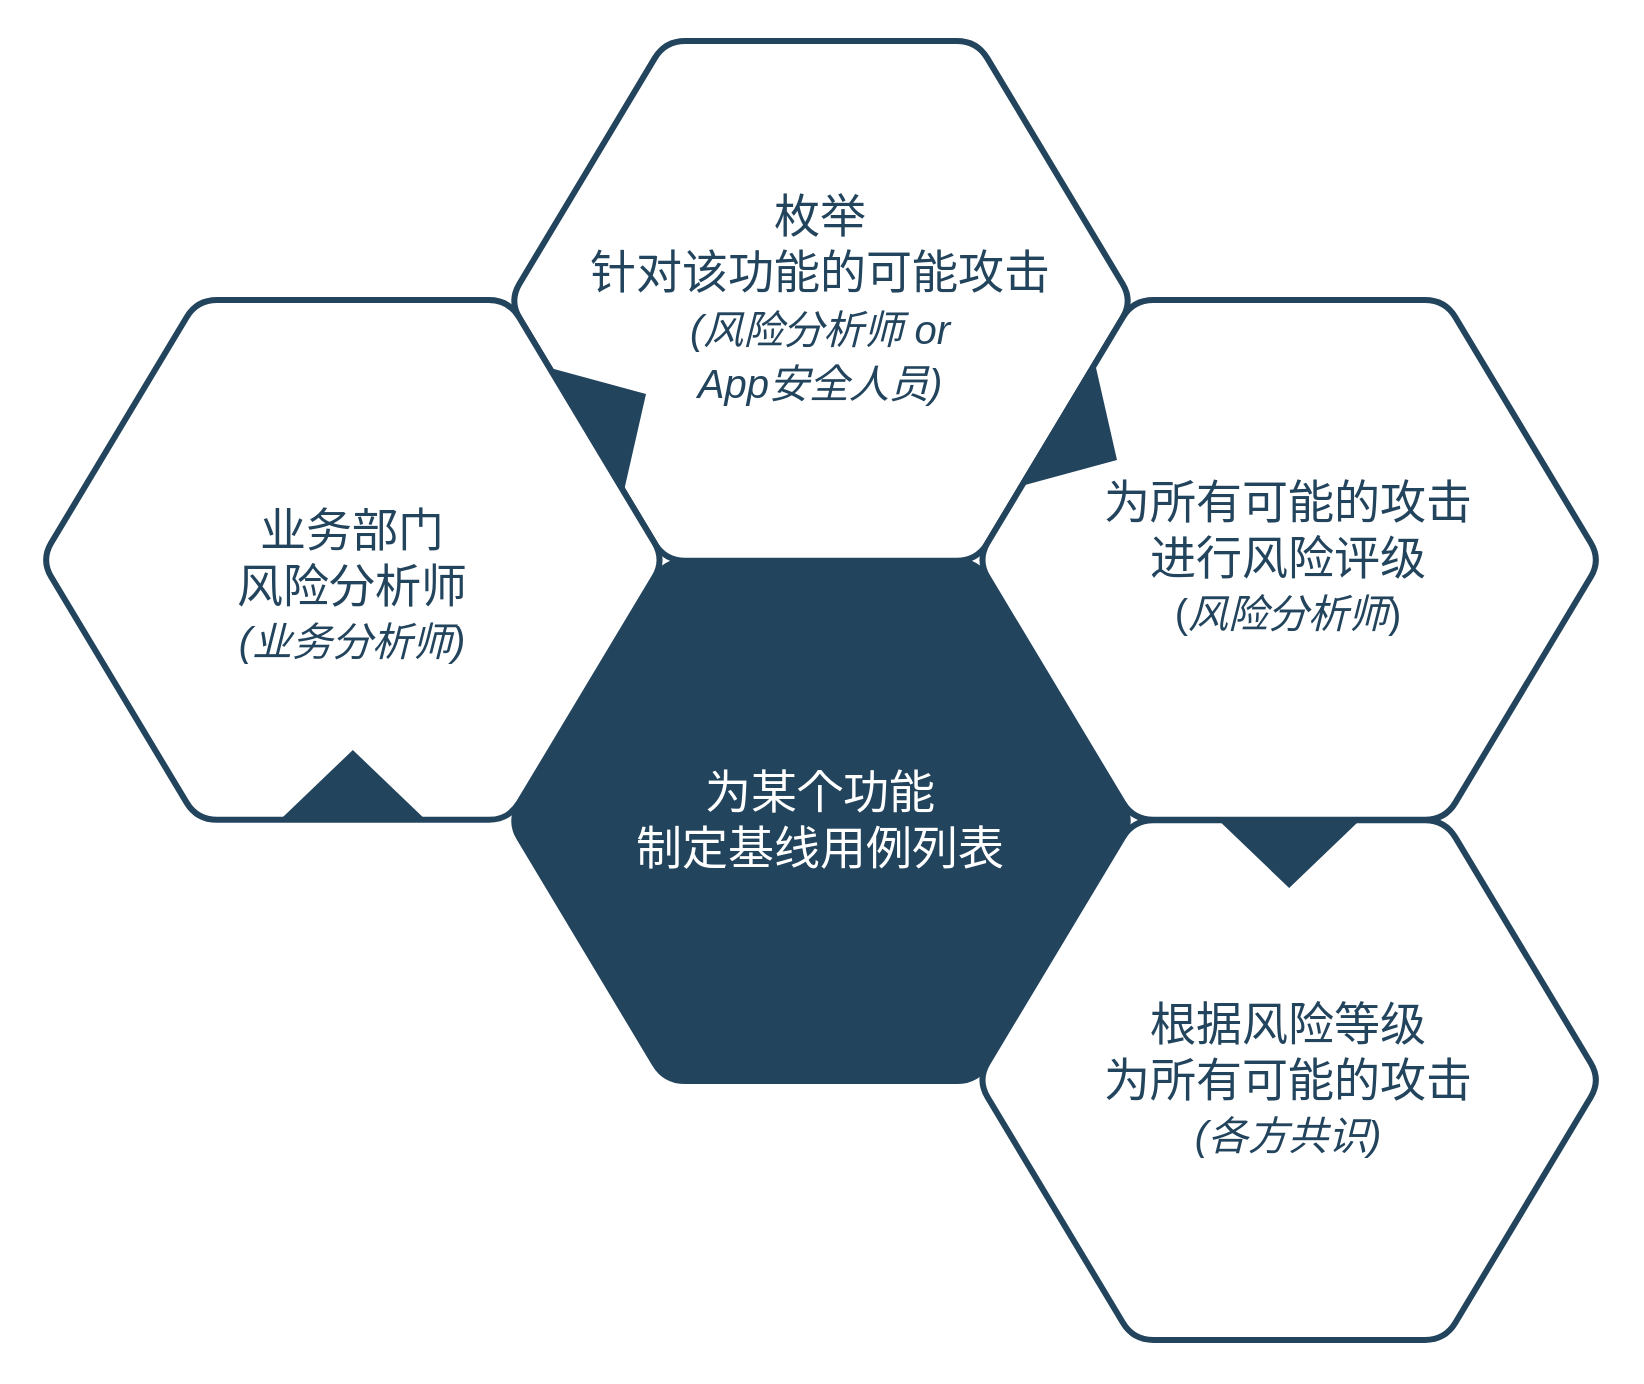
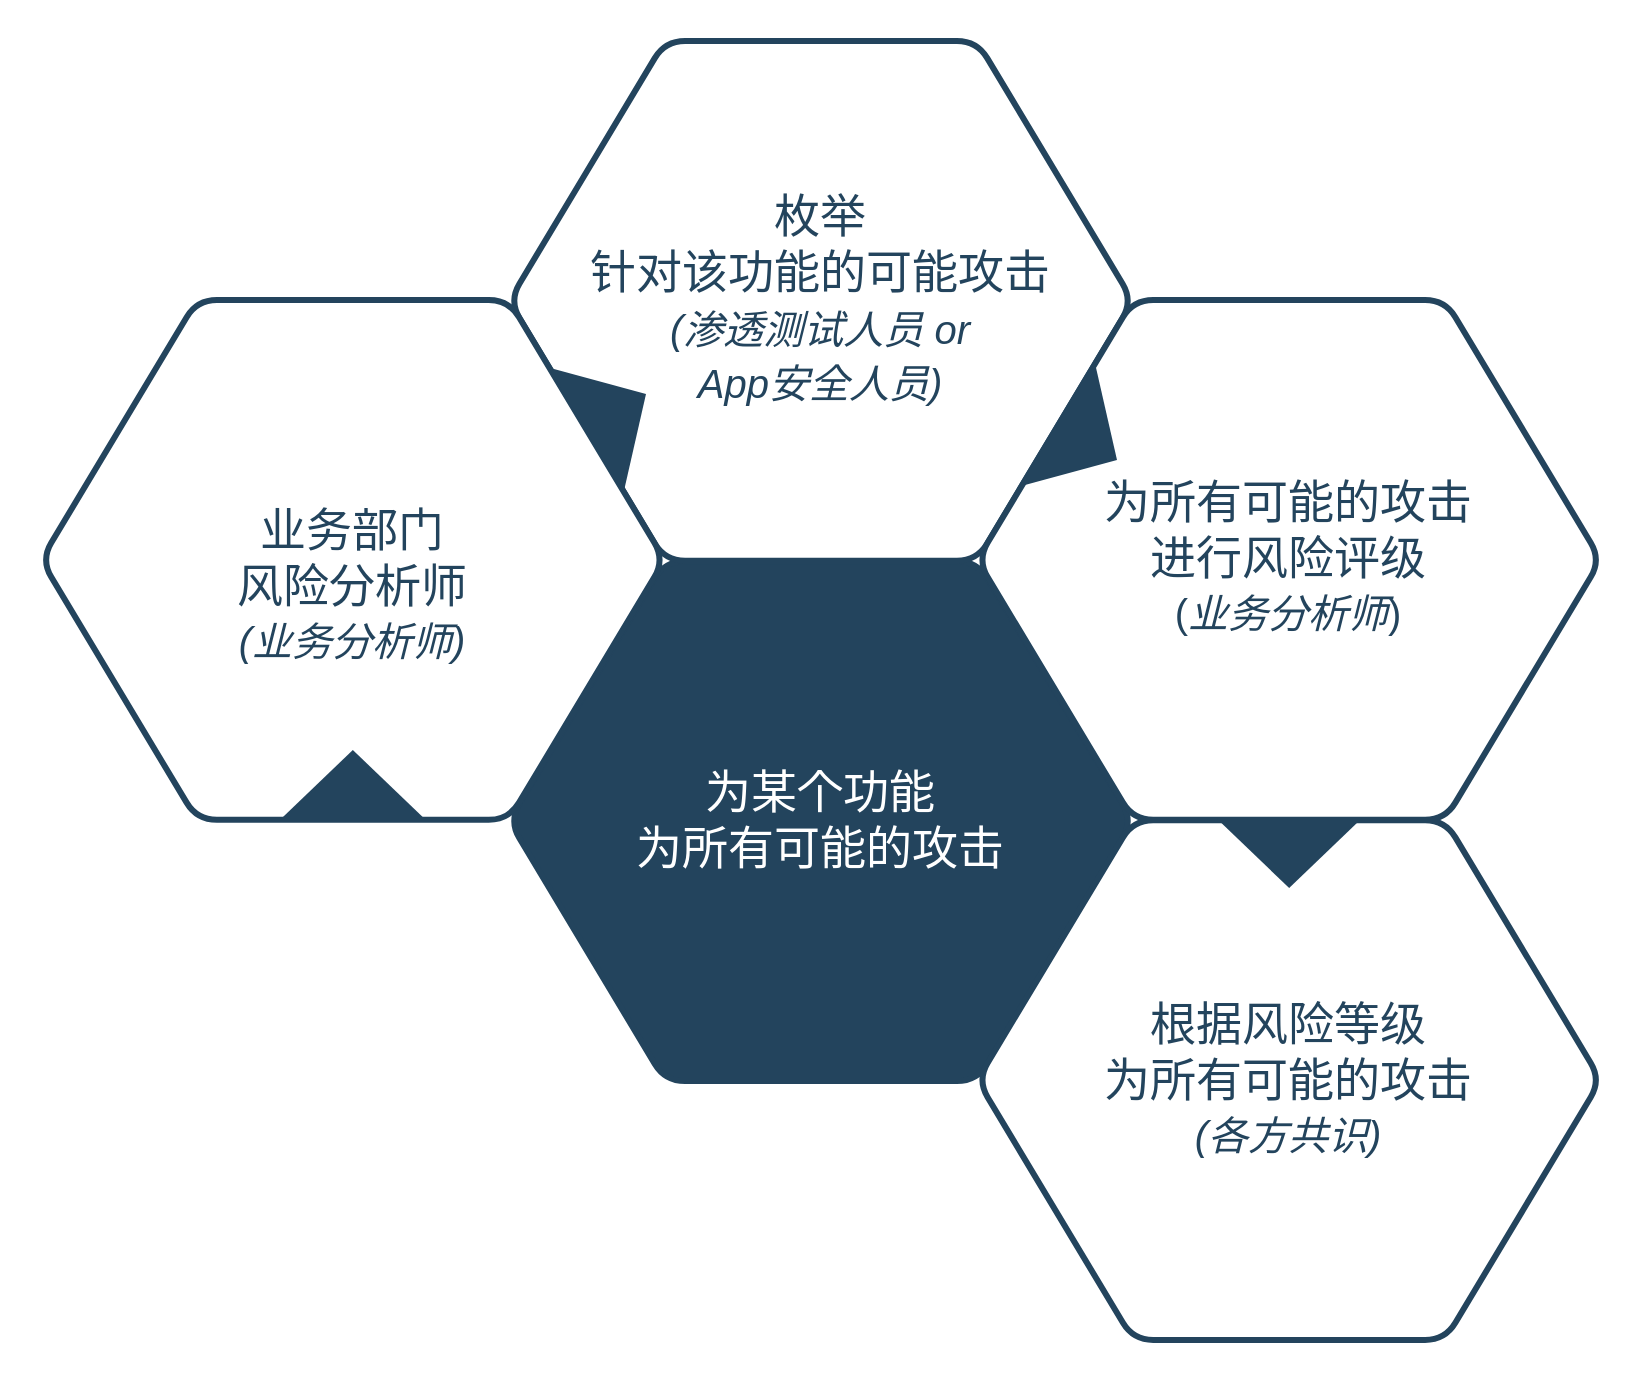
(821, 301) -> (821, 301)
(1289, 559) -> (1289, 559)
(821, 821) -> (821, 821)
